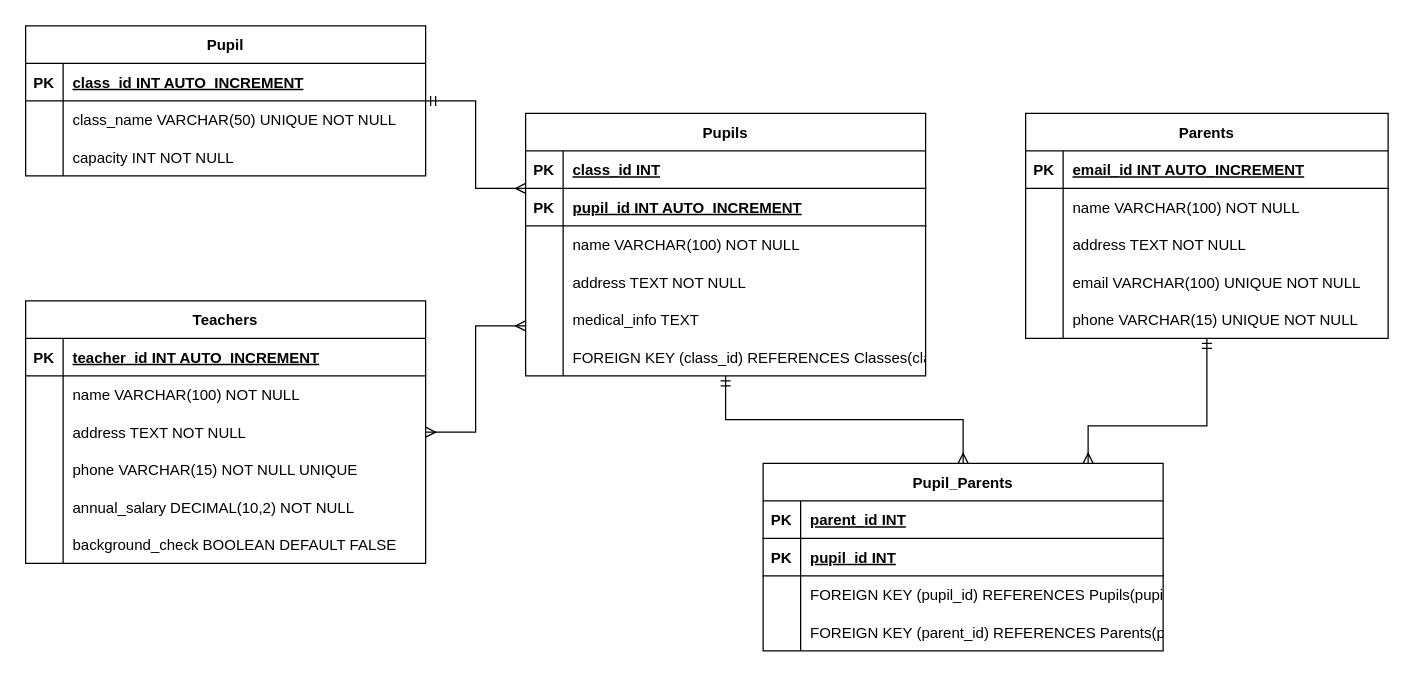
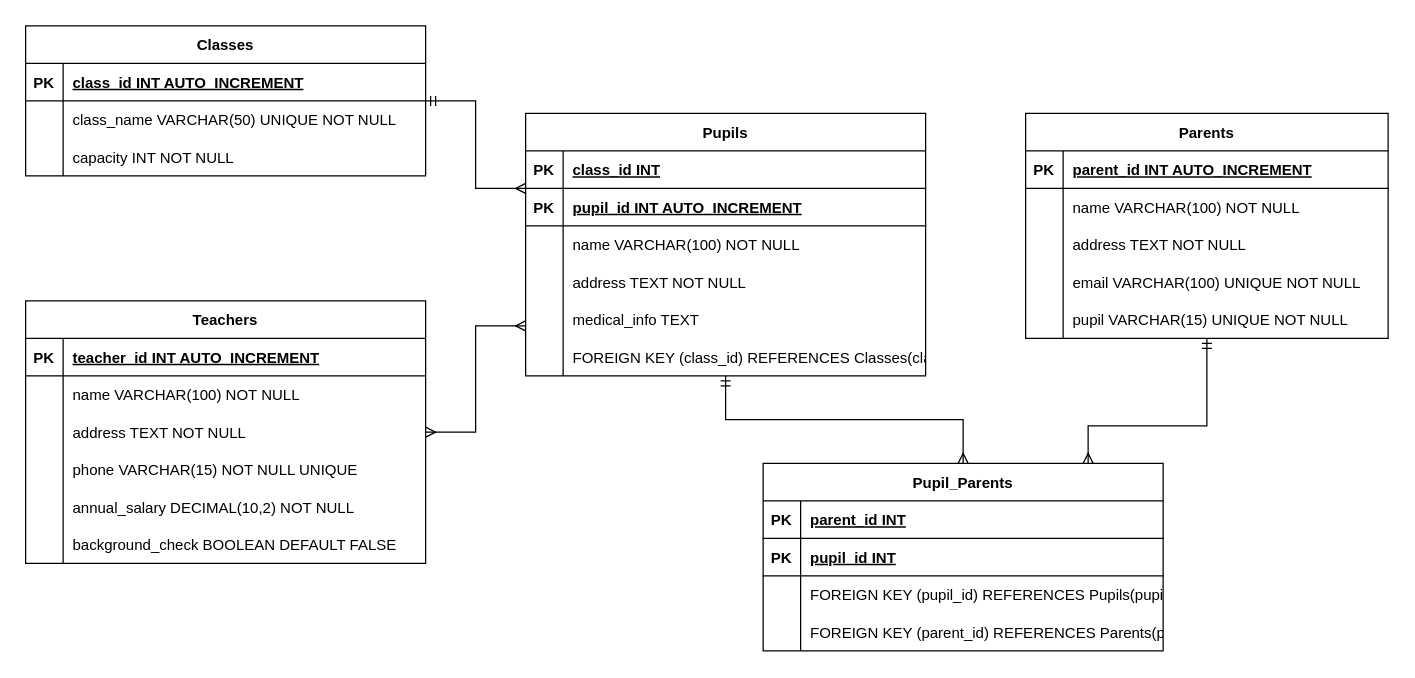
(225, 45) -> (225, 45)
(1178, 170) -> (1187, 170)
(1203, 320) -> (1199, 320)
